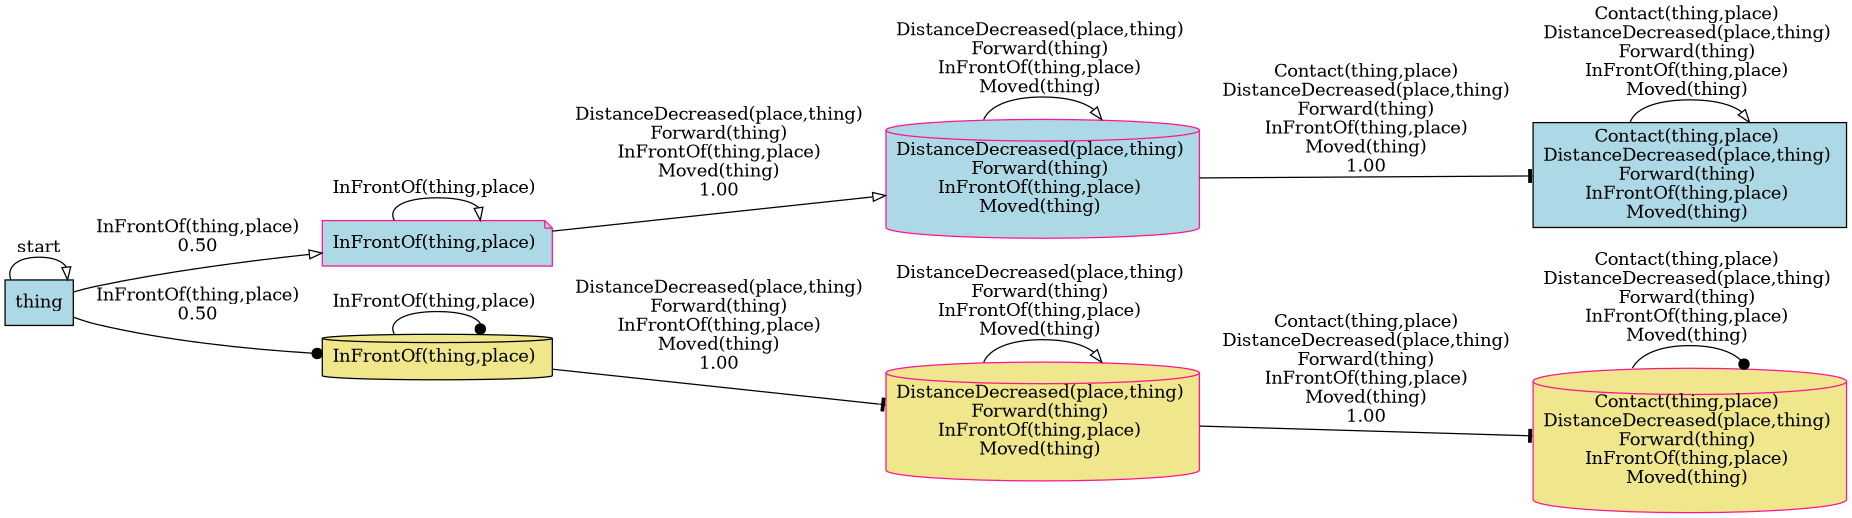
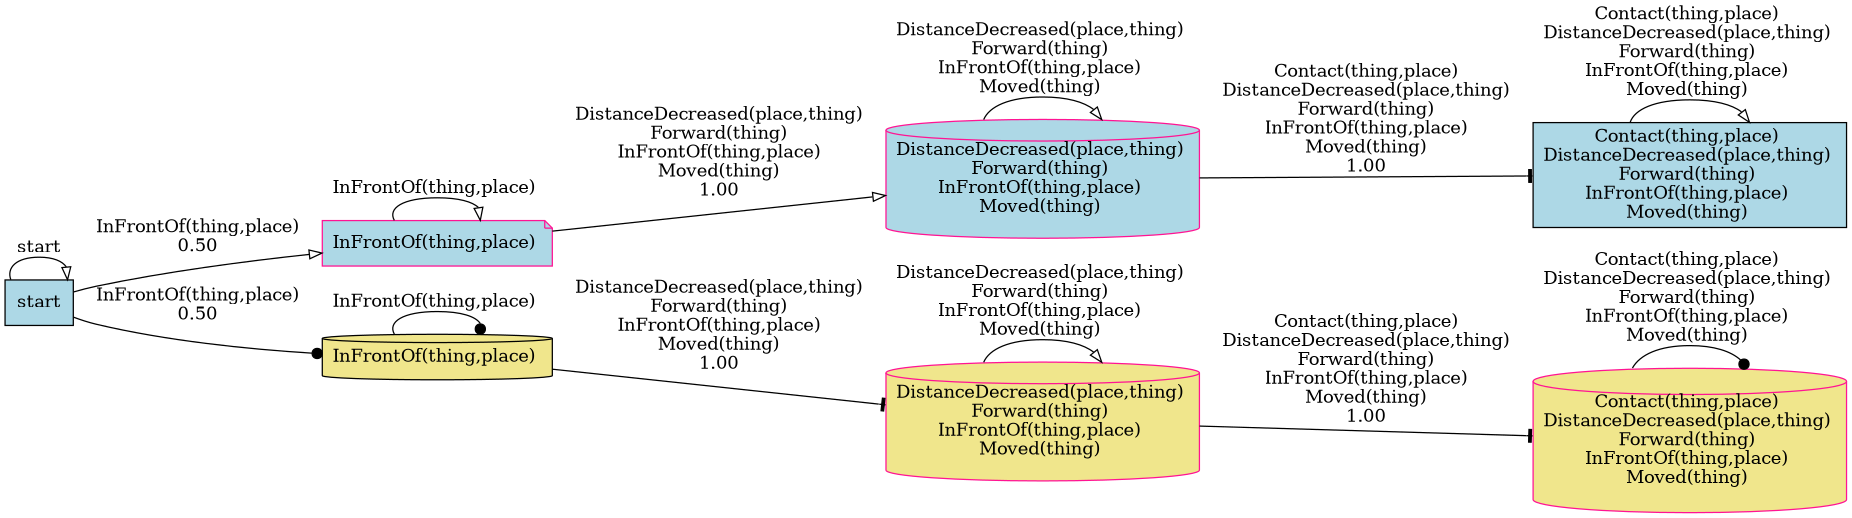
(39, 303) -> (39, 303)
